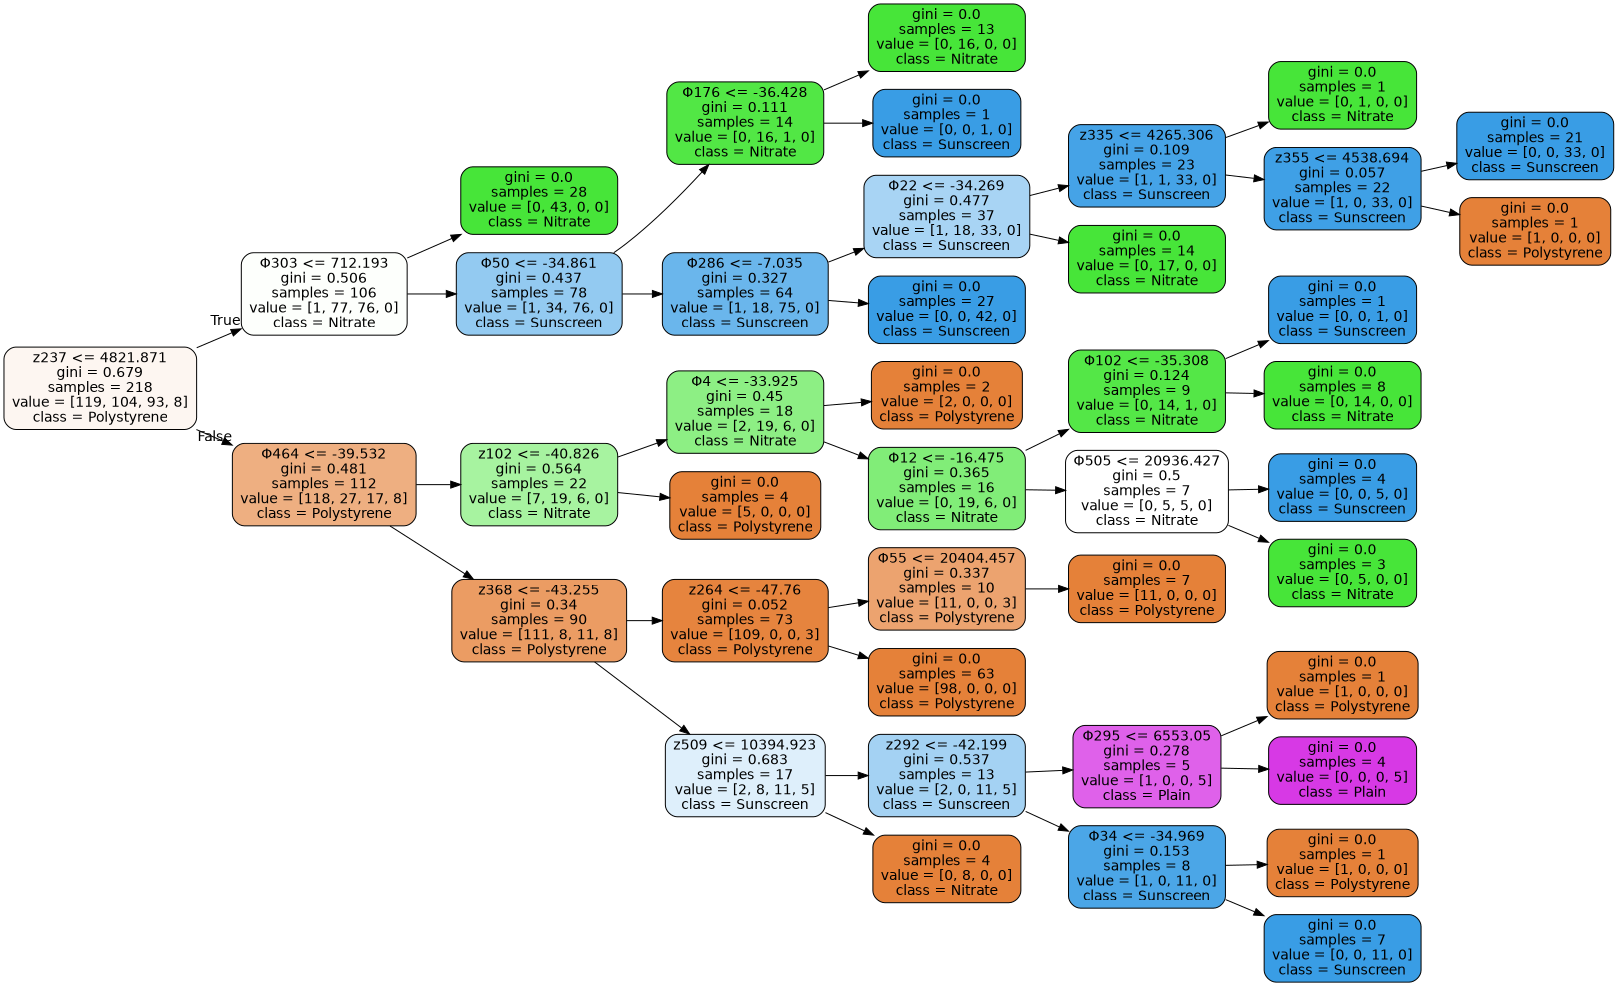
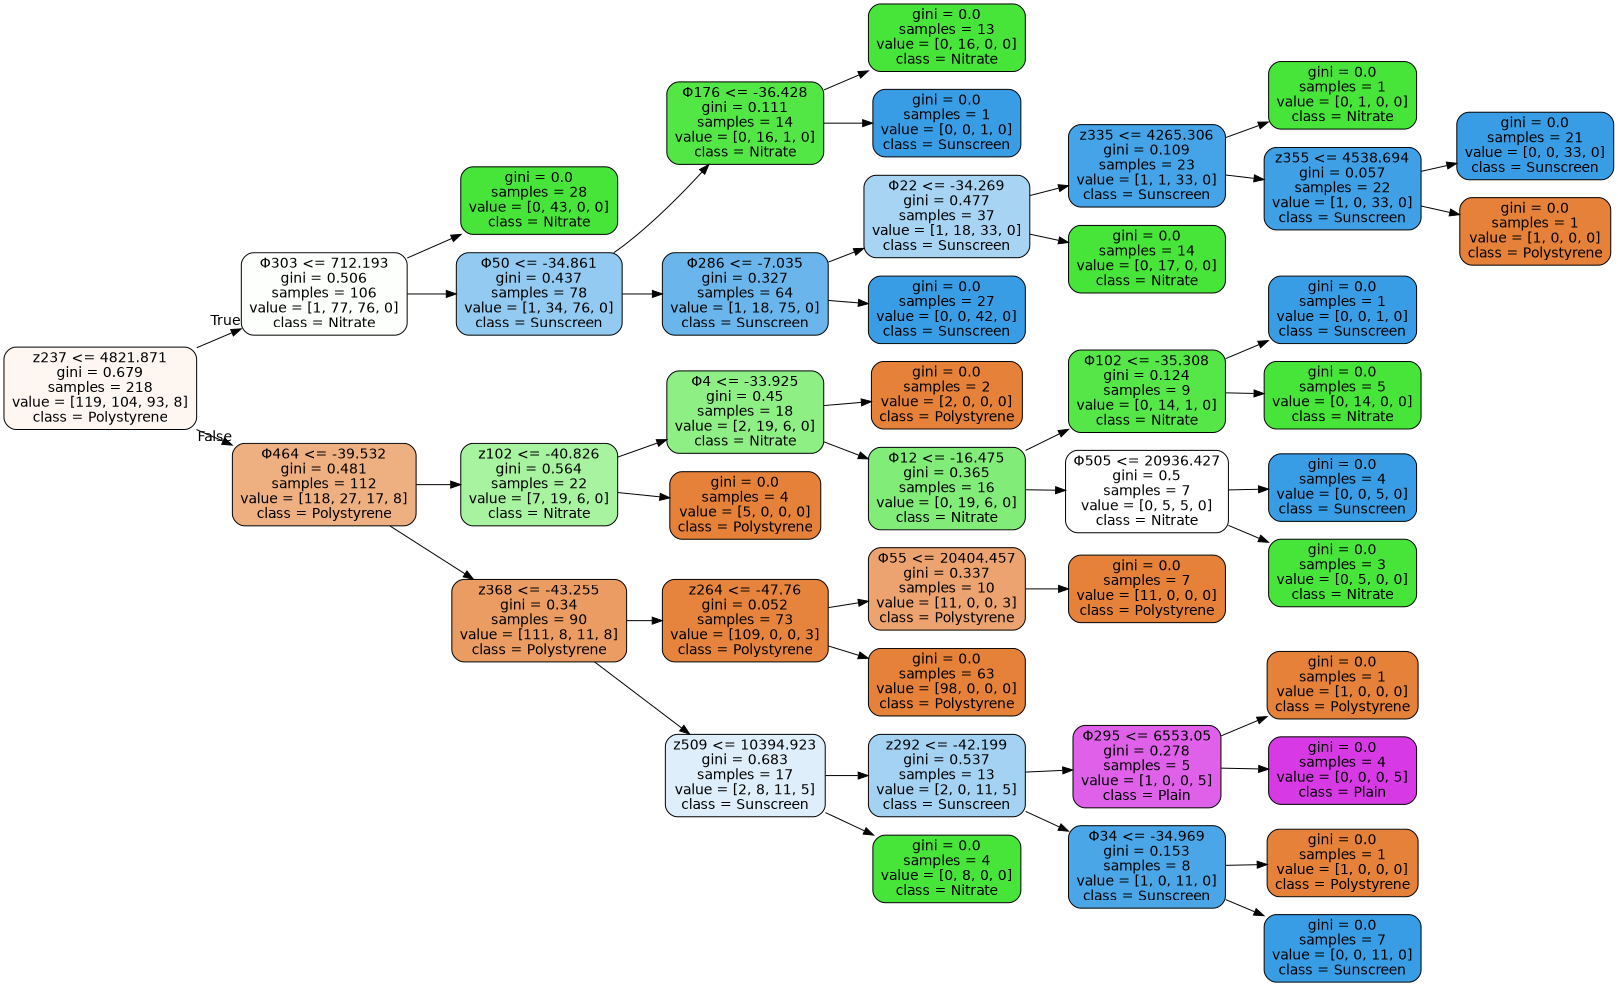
(1343, 395) -> (1343, 395)
(947, 869) -> (947, 869)
